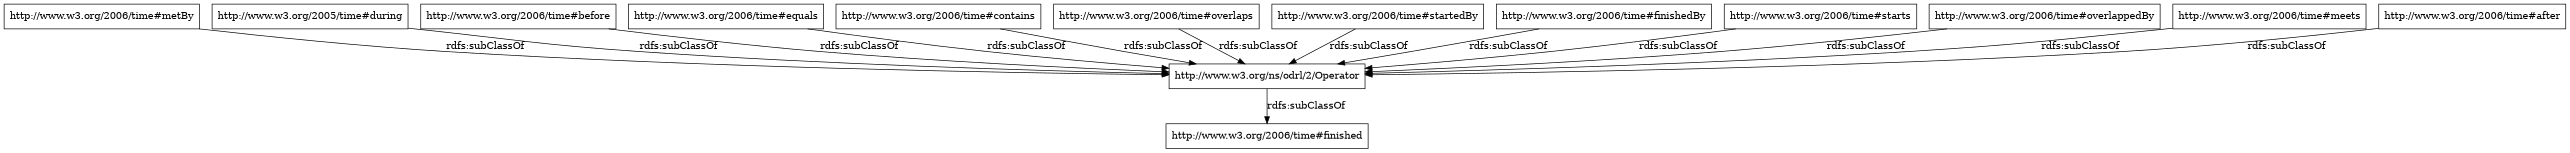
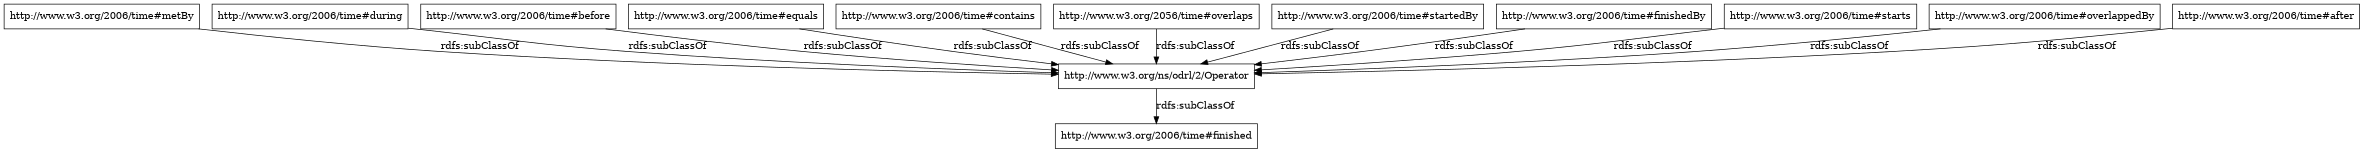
(310, 16) -> (310, 16)
(1156, 16) -> (1156, 16)
(2269, 16) -> none
